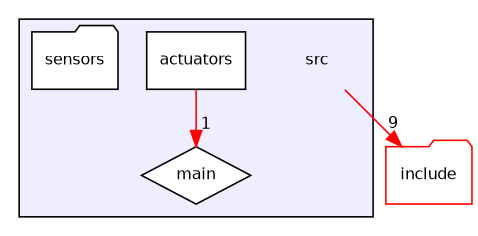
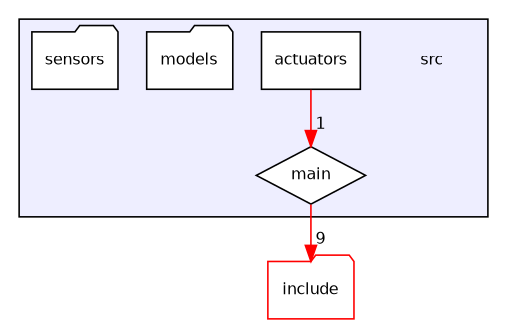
none -> (190, 61)
(363, 108) -> (311, 227)
